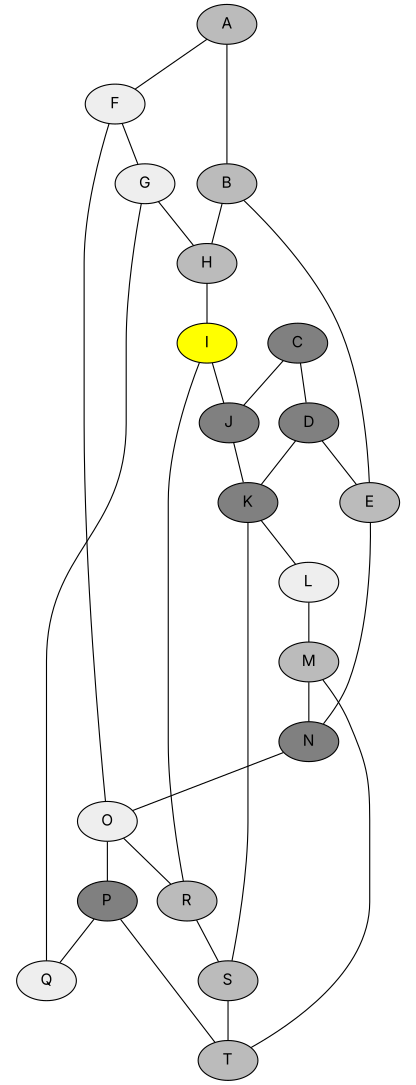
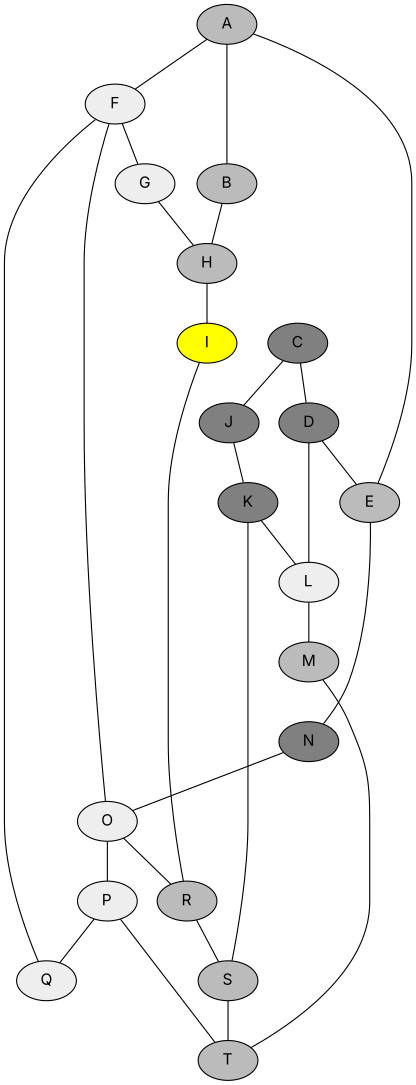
(339, 327) -> (412, 220)
(218, 383) -> none
(278, 463) -> (309, 503)
(67, 576) -> (4, 527)
(309, 702) -> none
(107, 901) -> (107, 901)
